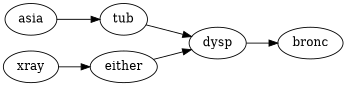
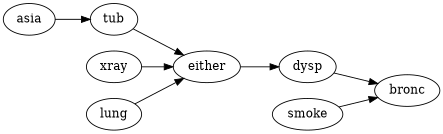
(164, 30) -> (155, 40)
none -> (114, 114)
none -> (308, 114)
